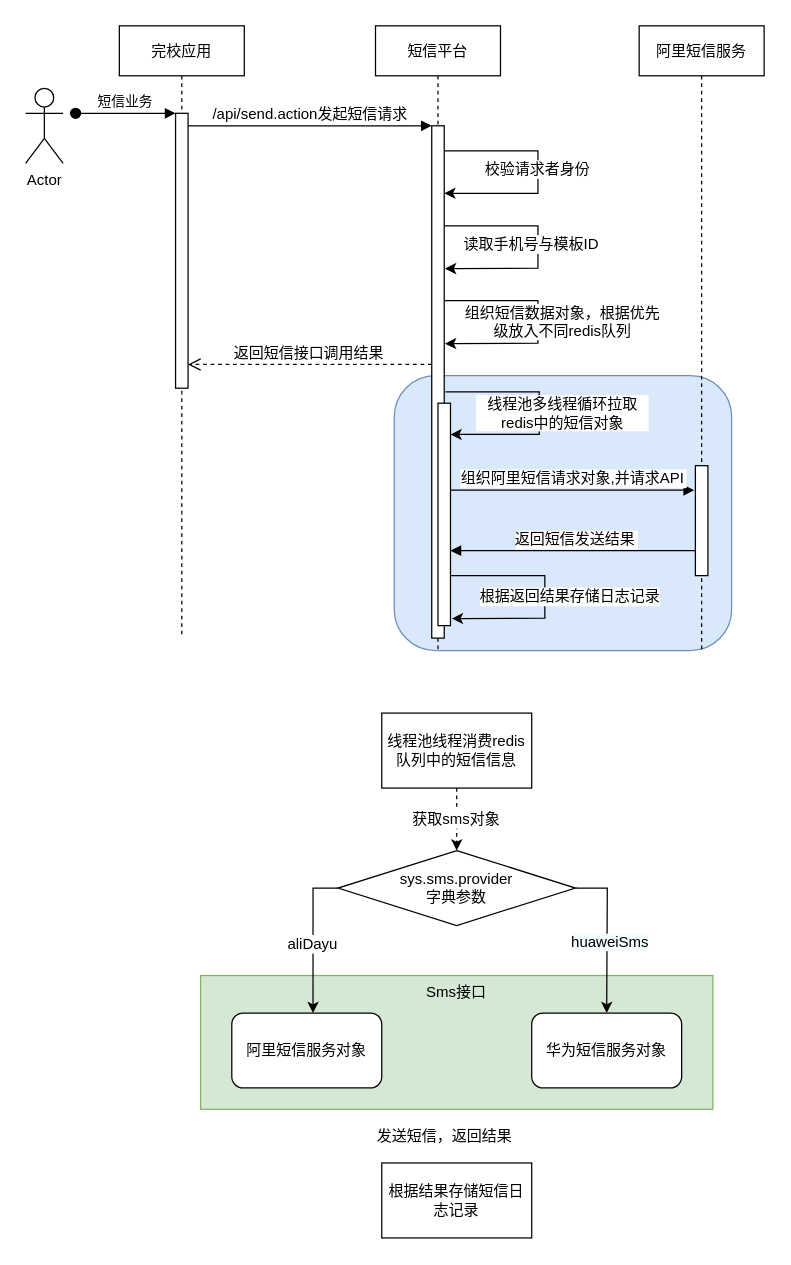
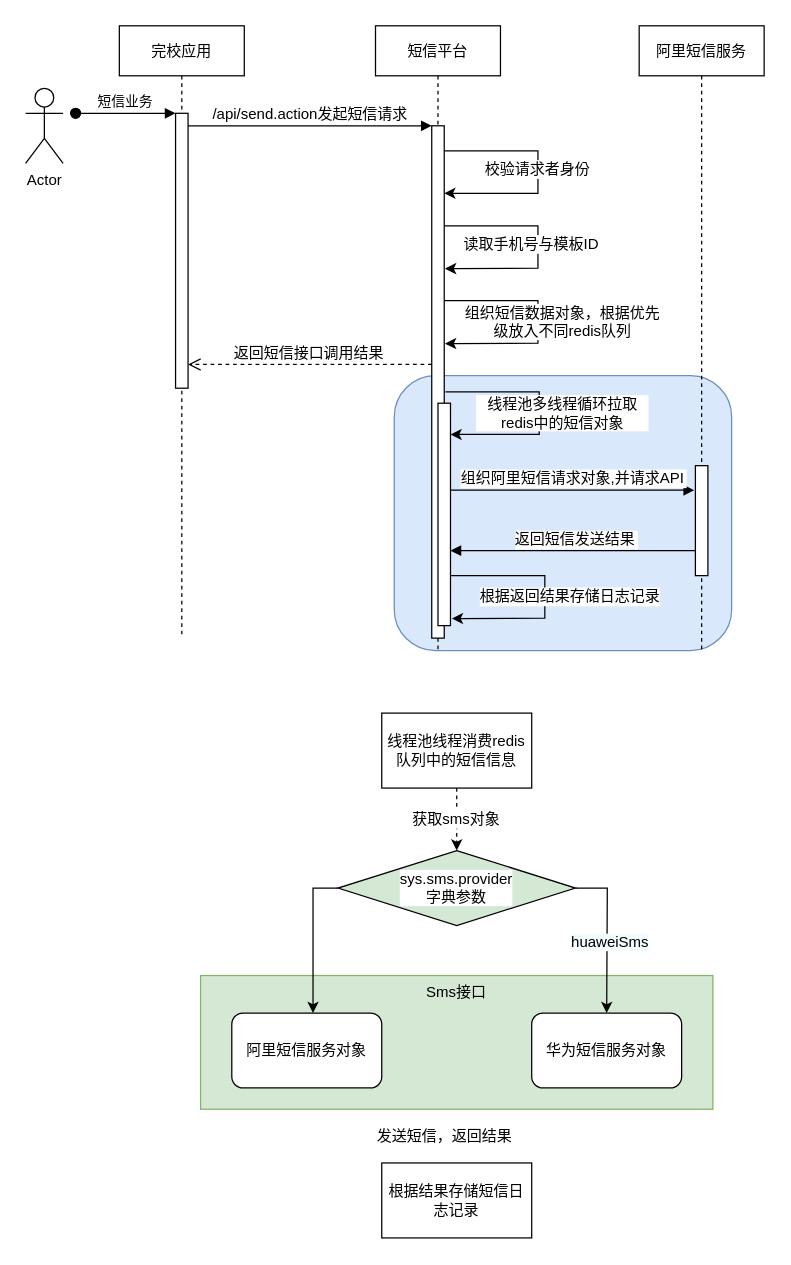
(457, 888) -> (457, 888)
(313, 944) -> none
